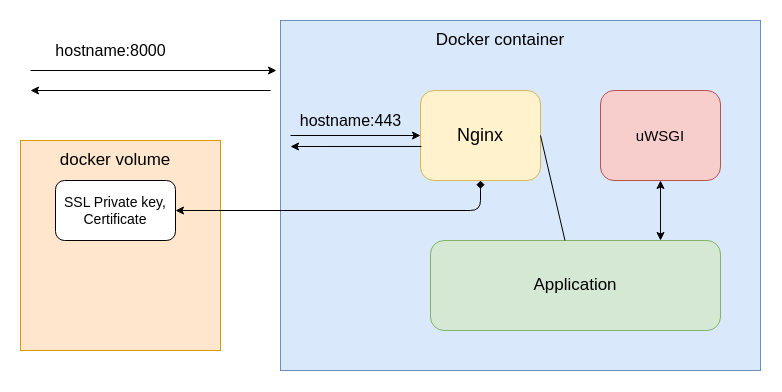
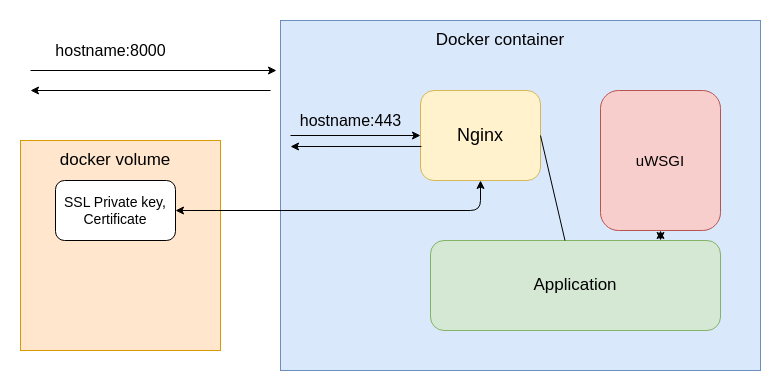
(661, 136) -> (661, 161)
(481, 189) -> (481, 188)
